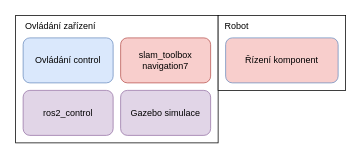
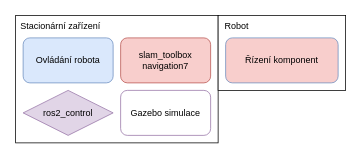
(60, 27) -> (60, 27)
(68, 60) -> (68, 60)
(68, 113) -> (68, 113)
(165, 113) -> (165, 113)
